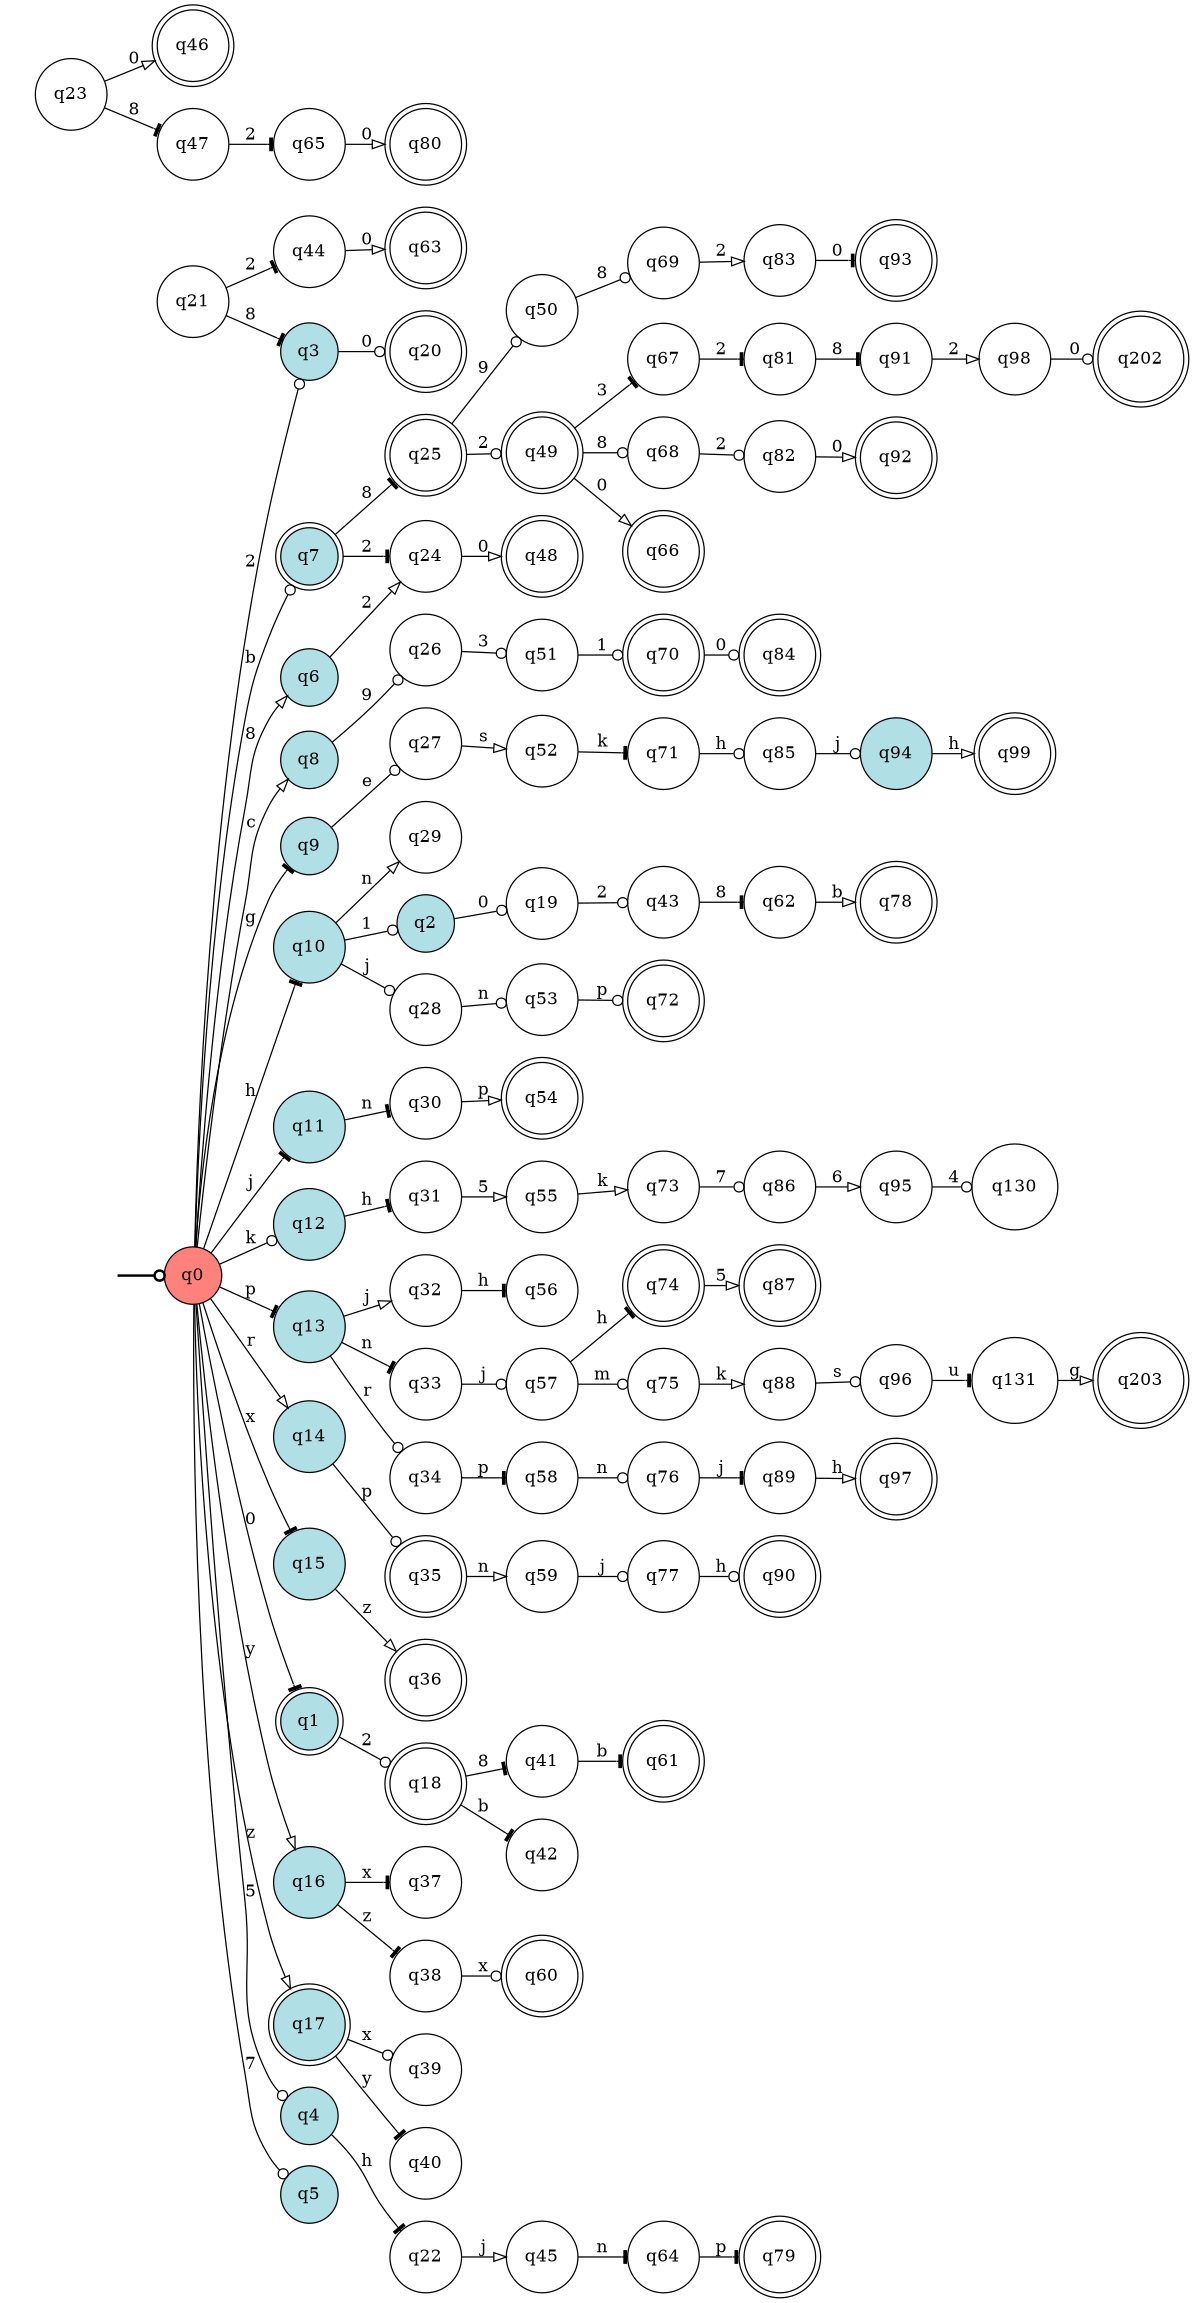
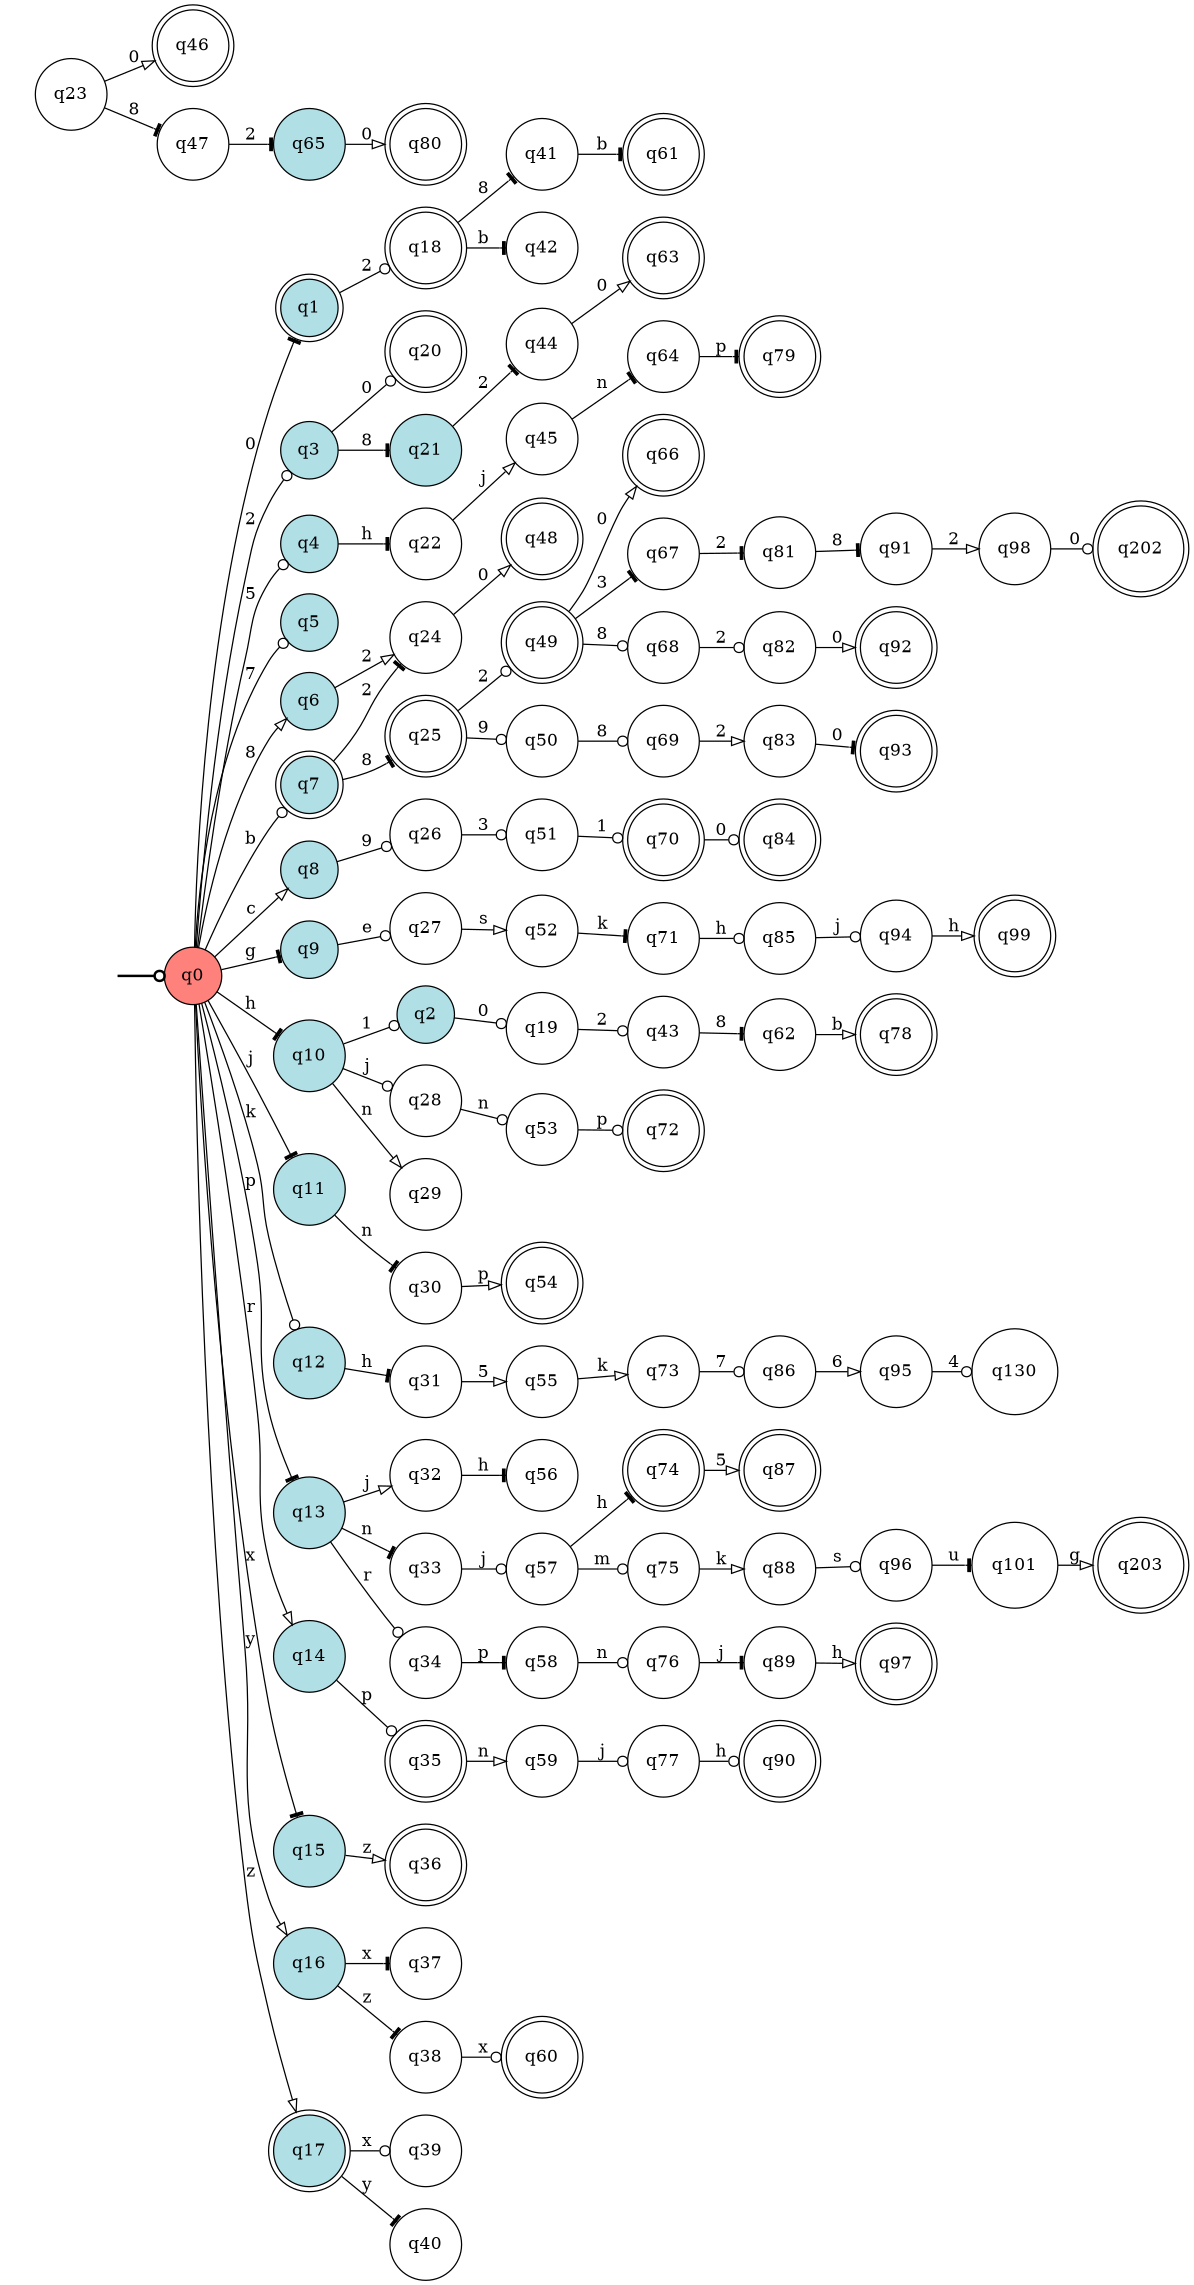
(309, 144) -> (309, 144)
(193, 302) -> (426, 450)
(251, 327) -> (361, 450)
(896, 754) -> (896, 936)
(1015, 1380) -> (1015, 1565)
